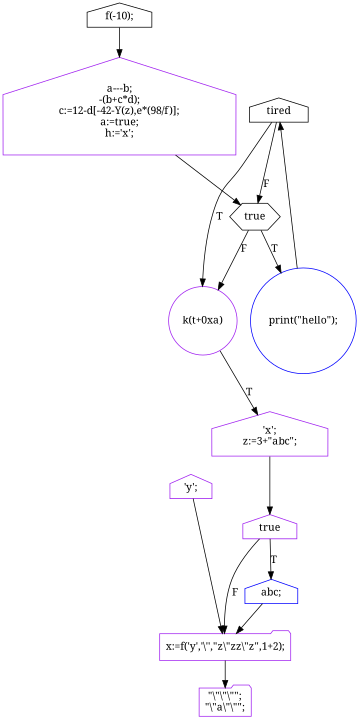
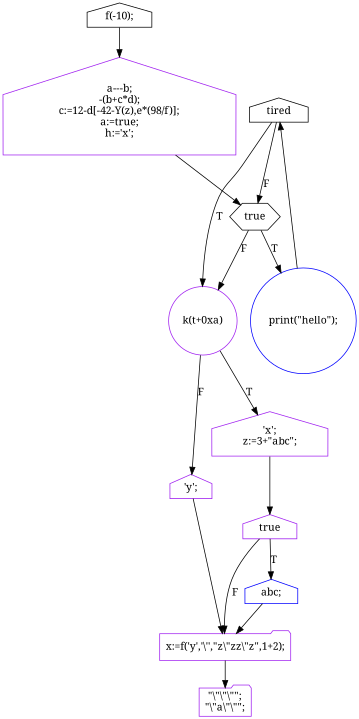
none -> (196, 411)
